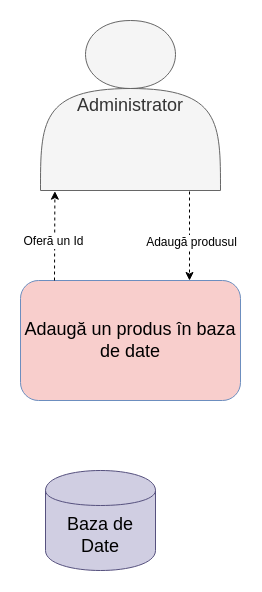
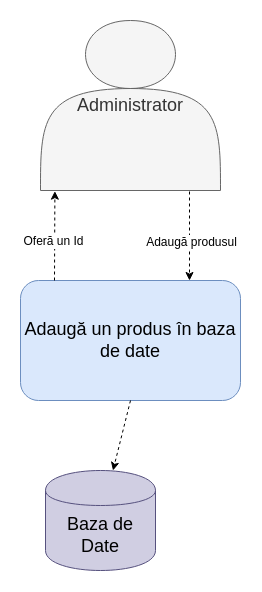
(131, 341) -> (131, 341)
none -> (123, 432)
